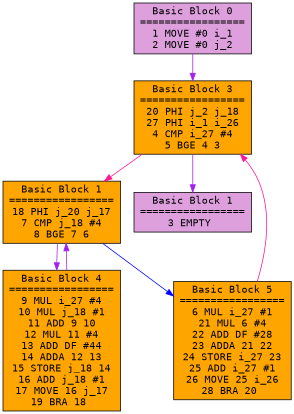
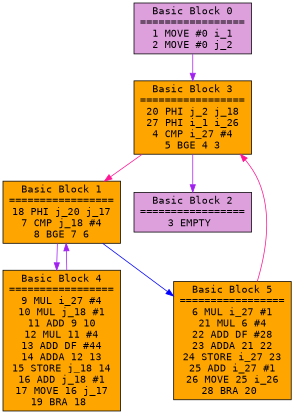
(193, 212) -> (193, 212)
